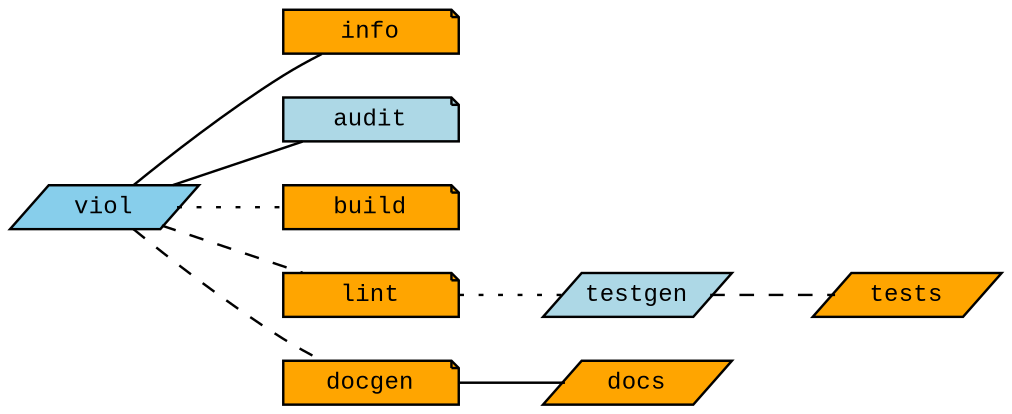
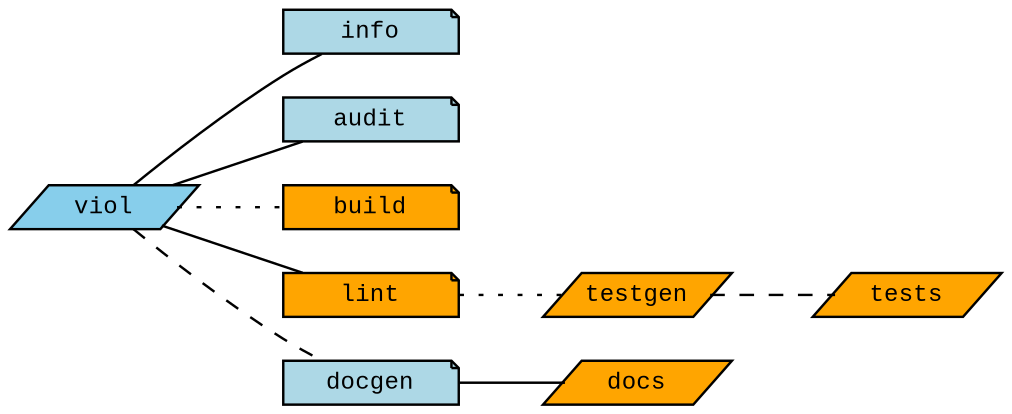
(371, 32) -> (371, 32)
(232, 249) -> (232, 249)
(637, 295) -> (637, 295)
(371, 383) -> (371, 383)
